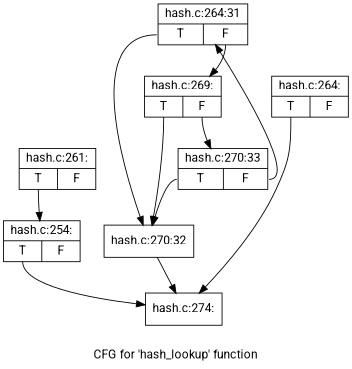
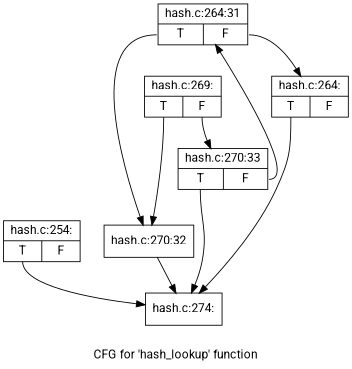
(220, 63) -> (277, 46)
(57, 169) -> none
(163, 196) -> (204, 238)
